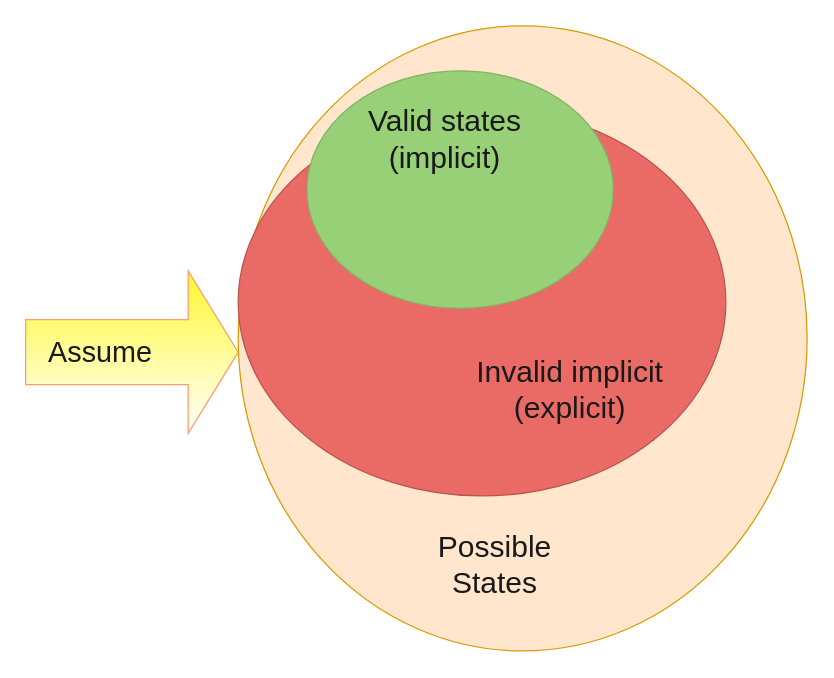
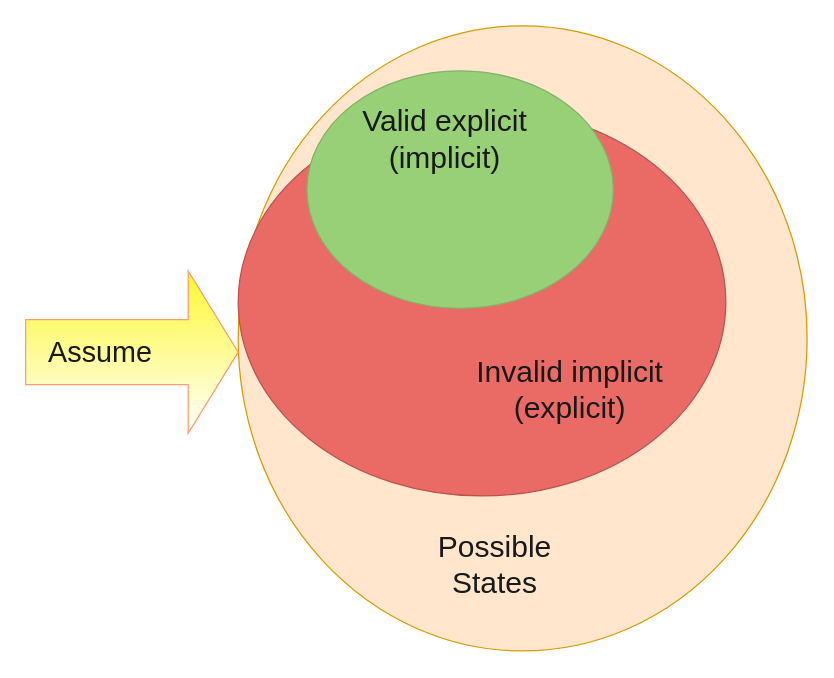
(445, 139) -> (445, 139)
